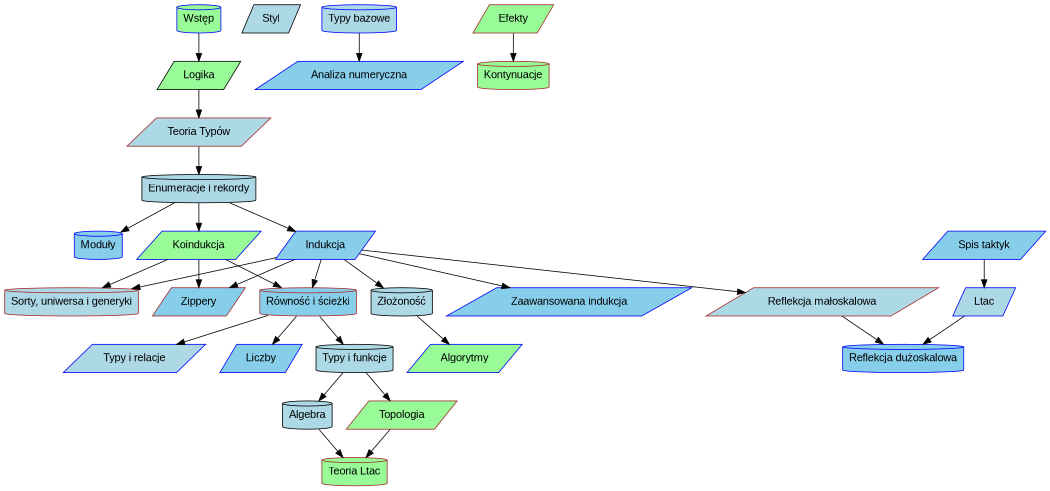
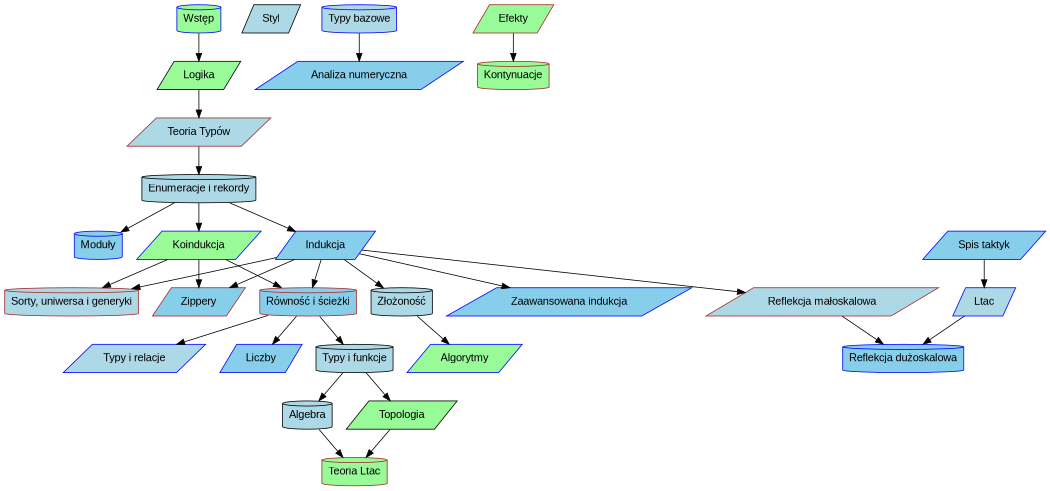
(402, 415) -> (402, 415)
